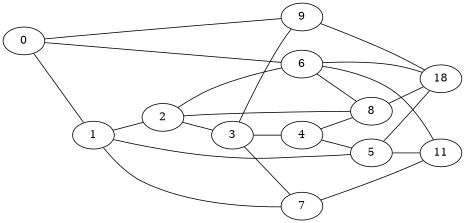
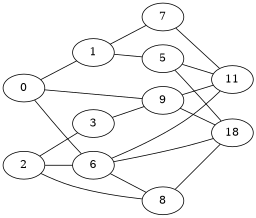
none -> (199, 89)
(128, 126) -> none
(302, 135) -> none
(267, 171) -> none
